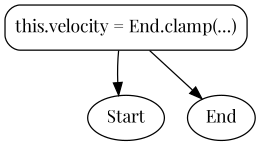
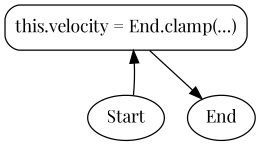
(118, 67) -> (134, 79)
